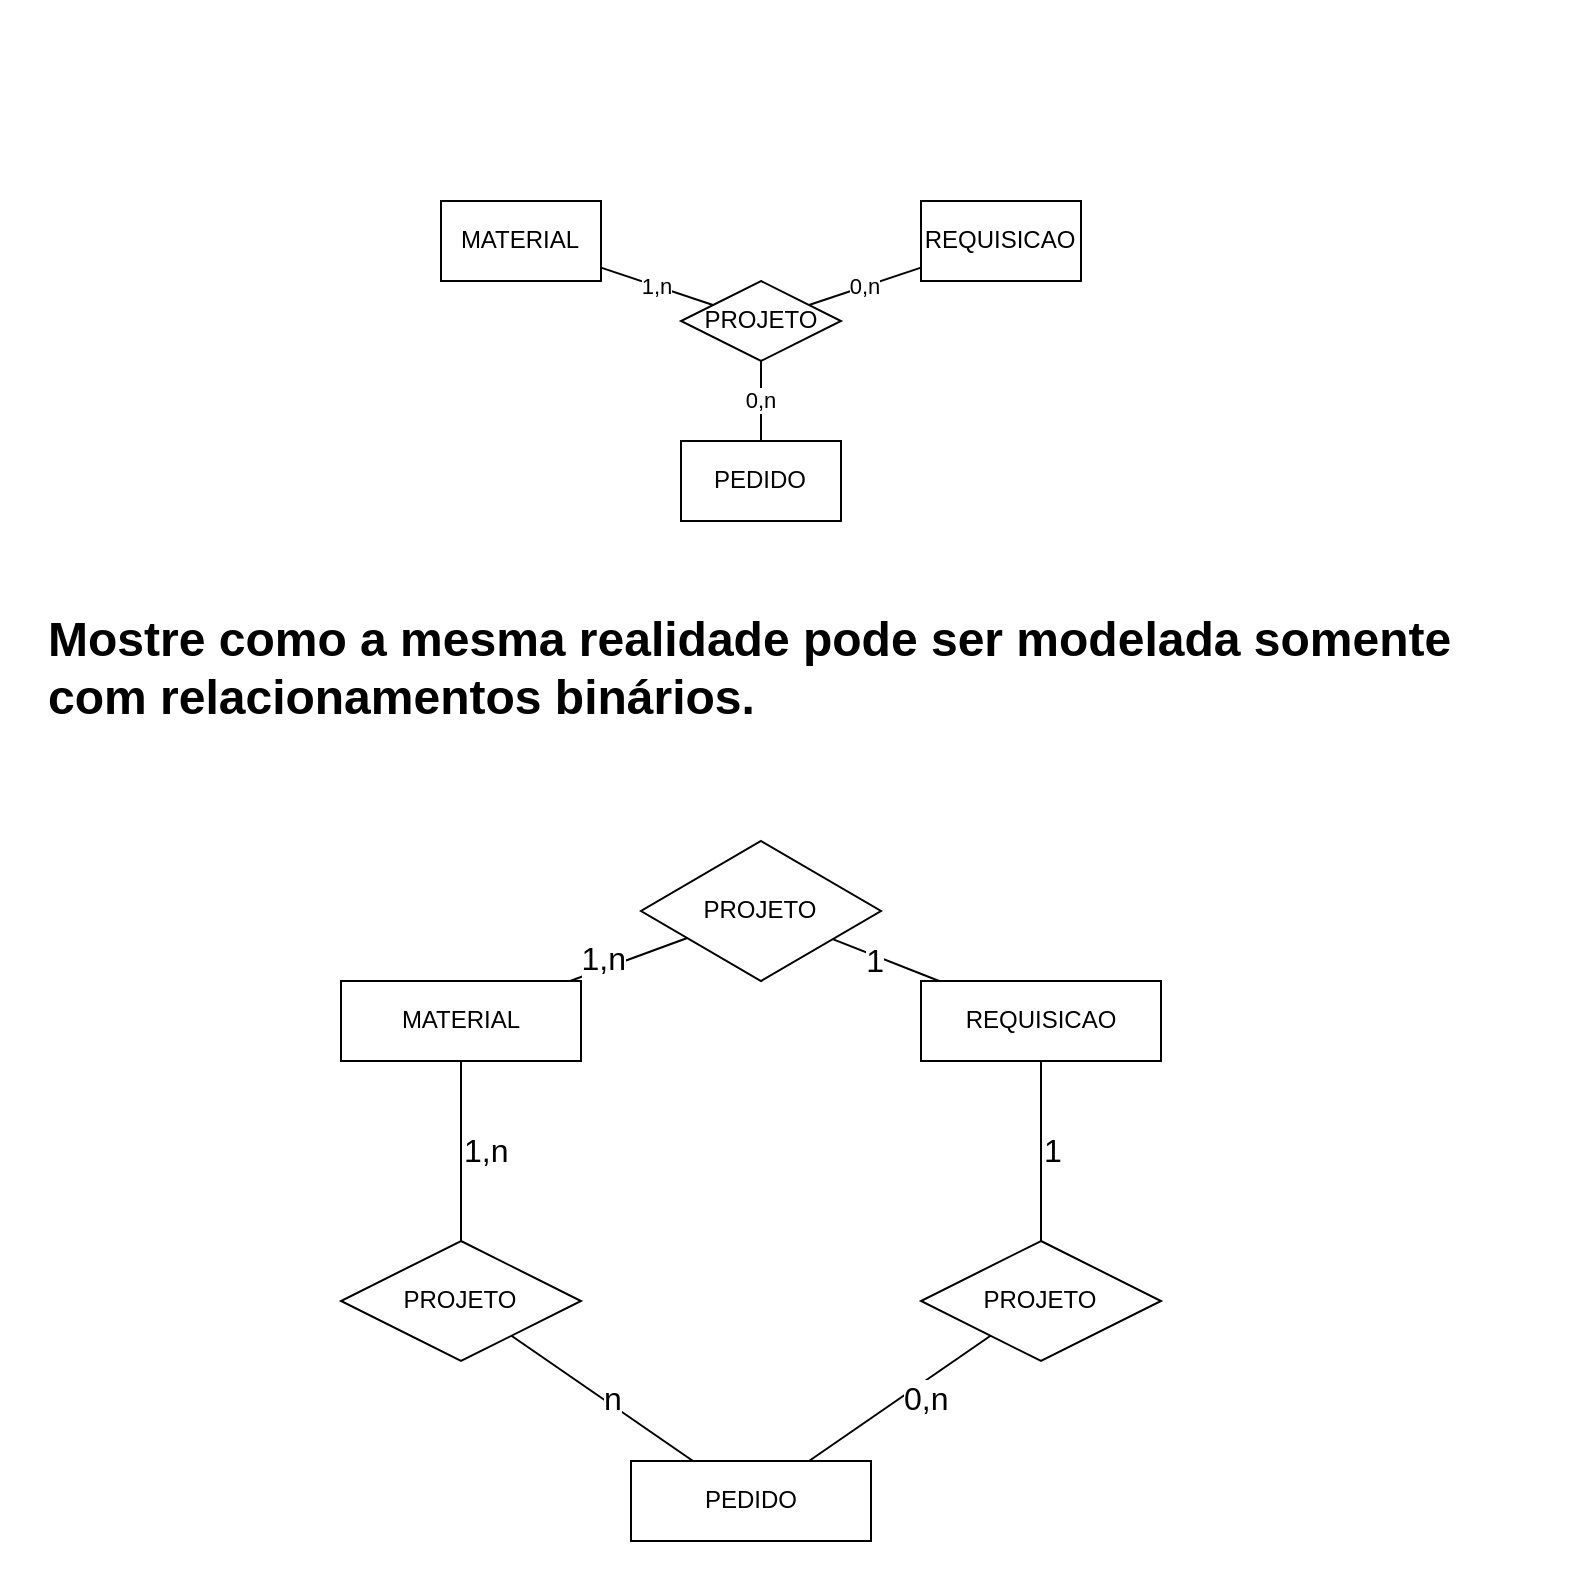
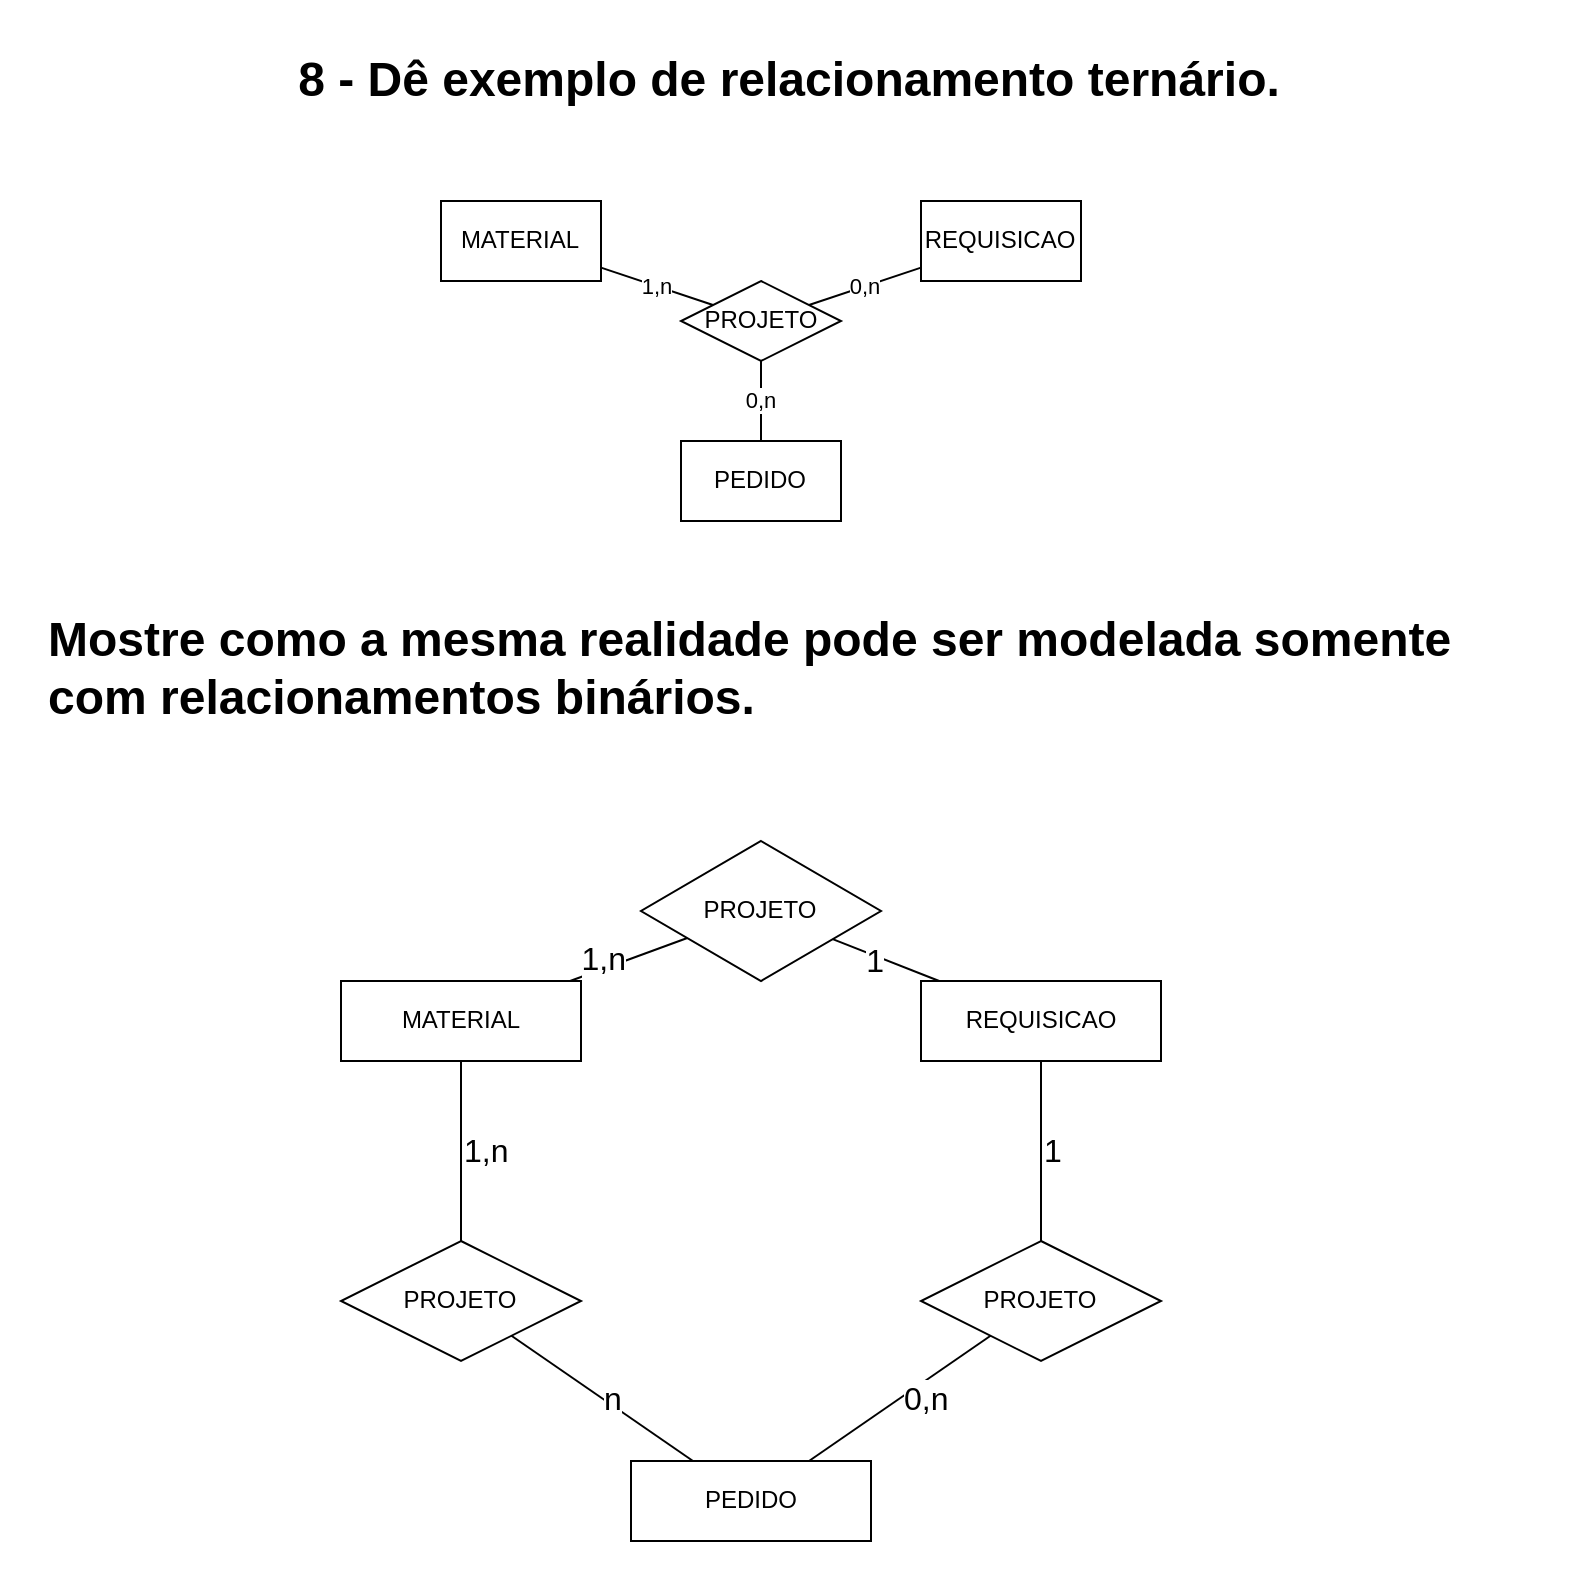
none -> (790, 81)
